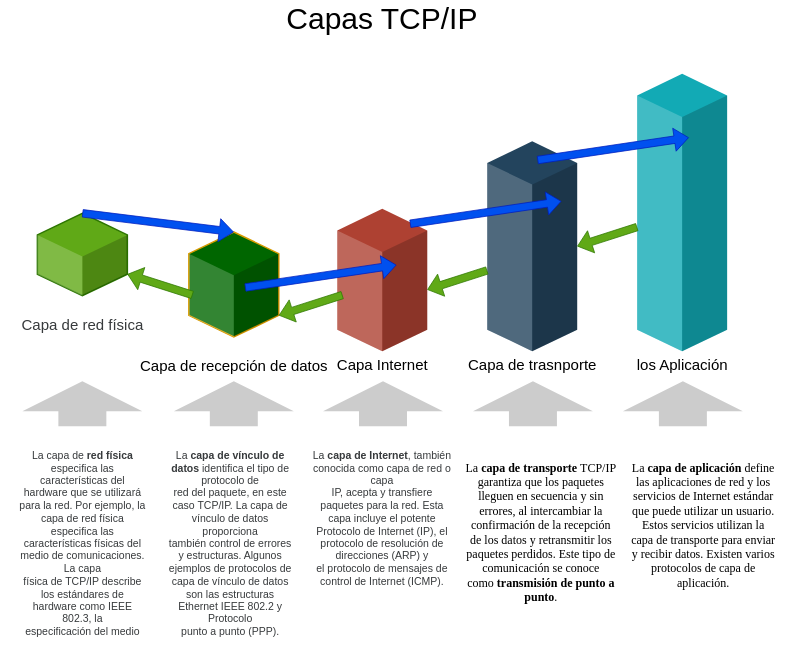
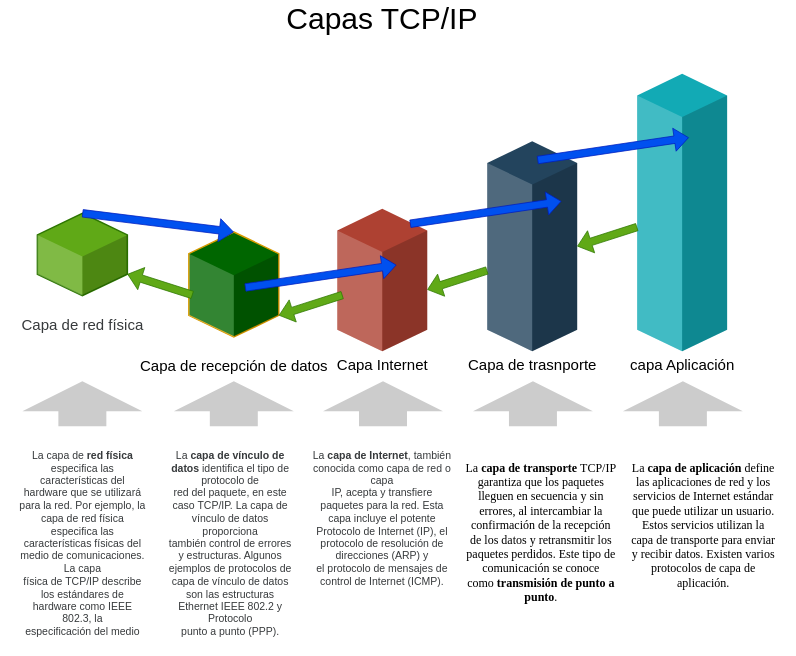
(683, 366) -> (683, 366)
